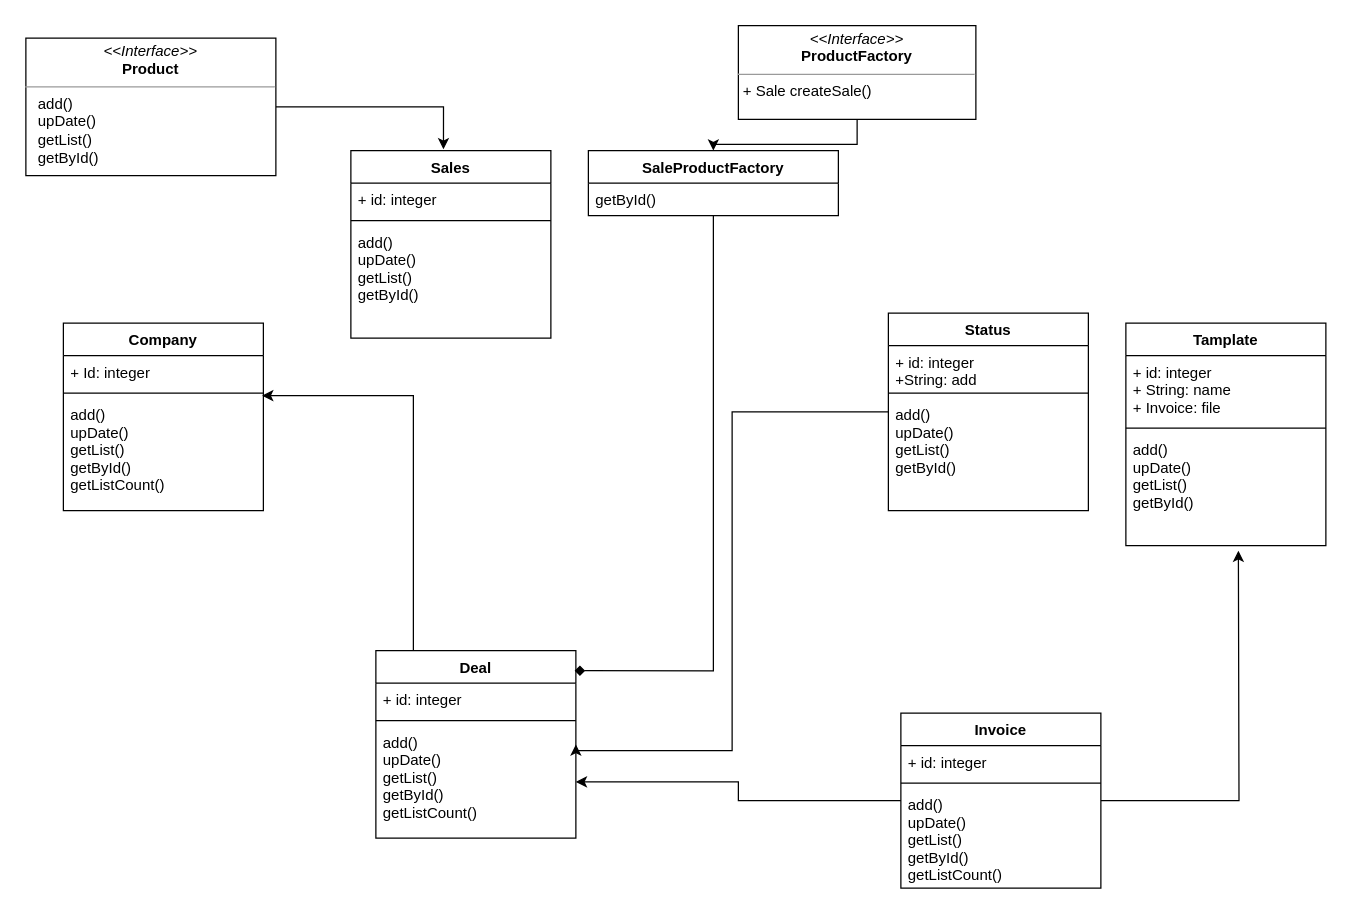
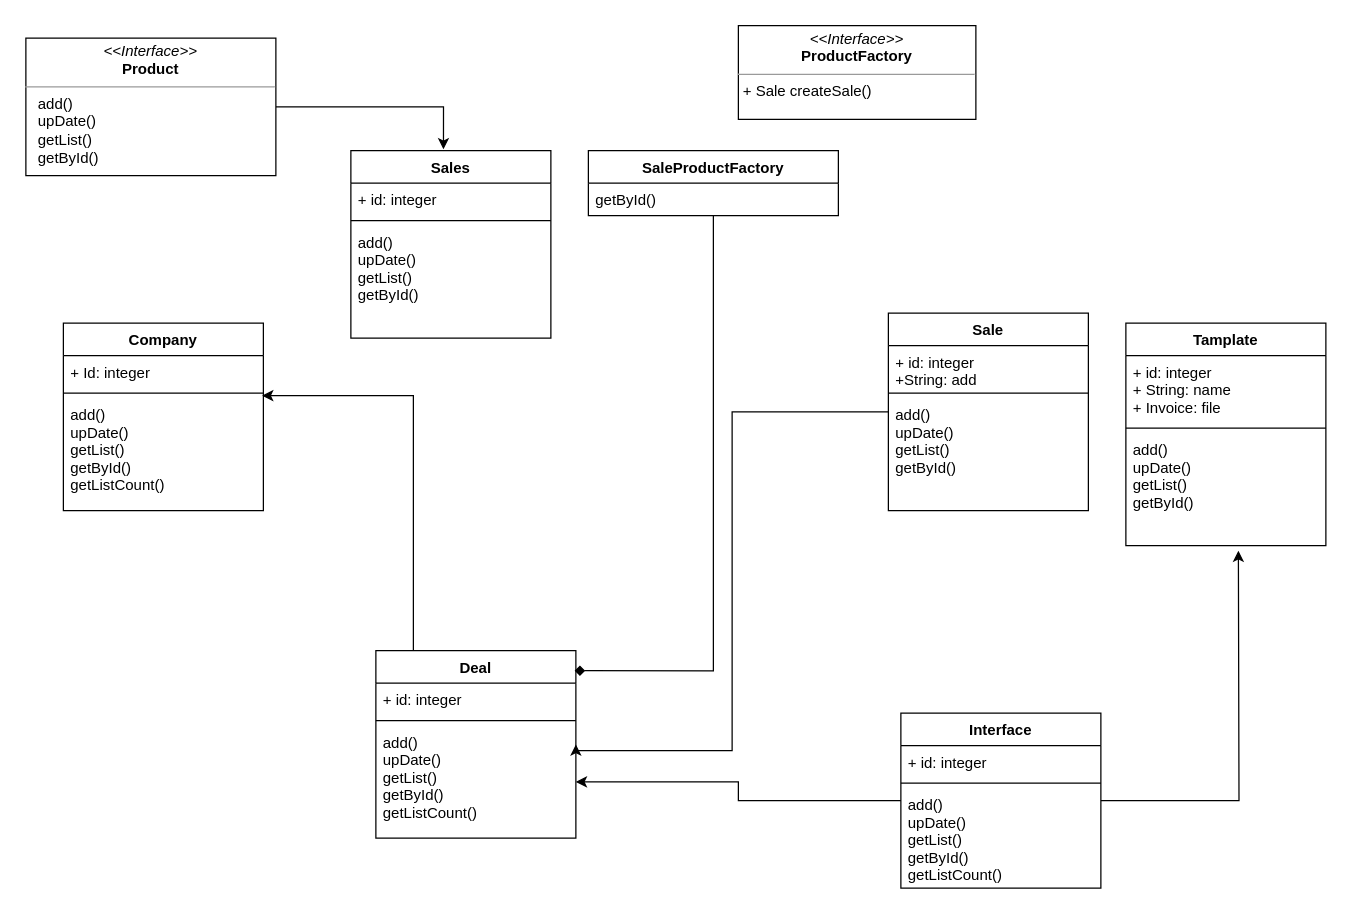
(798, 144) -> none
(988, 330) -> (988, 330)
(1000, 730) -> (1000, 730)
